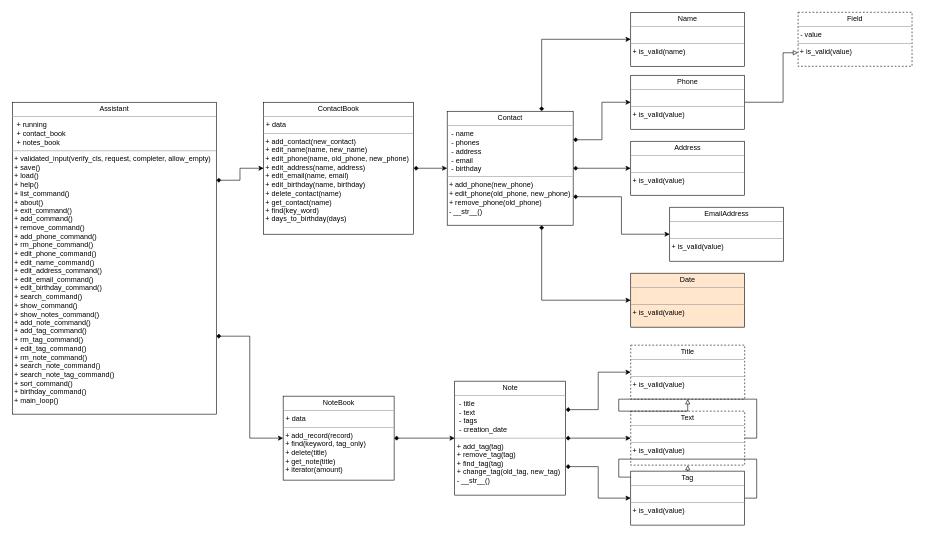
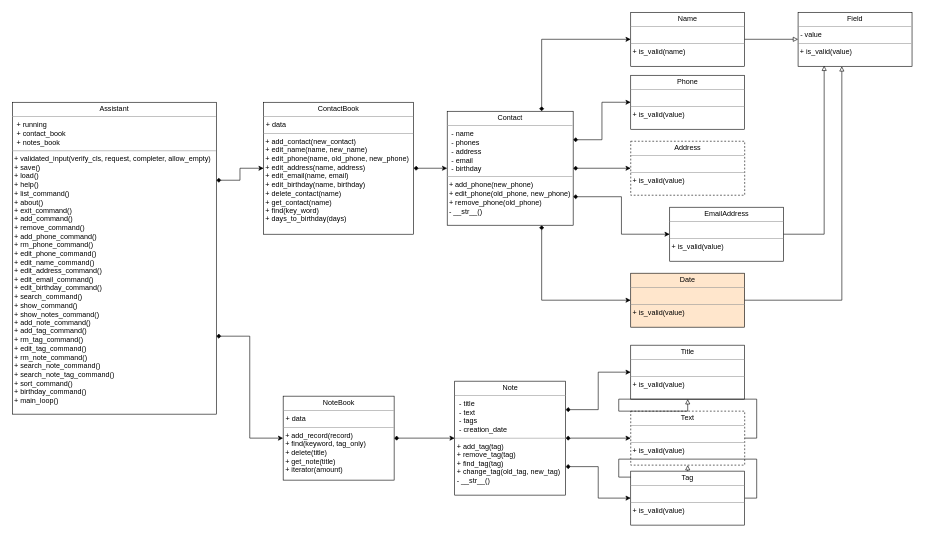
none -> (769, 39)
(855, 39) -> (855, 39)
(783, 92) -> none
(688, 168) -> (688, 168)
none -> (824, 173)
none -> (842, 234)
(688, 372) -> (688, 372)
